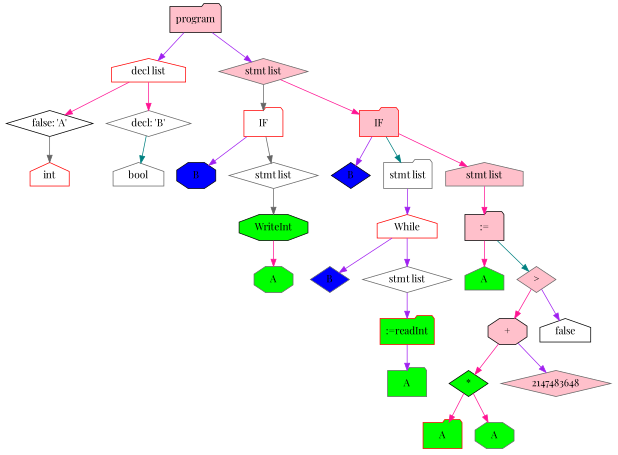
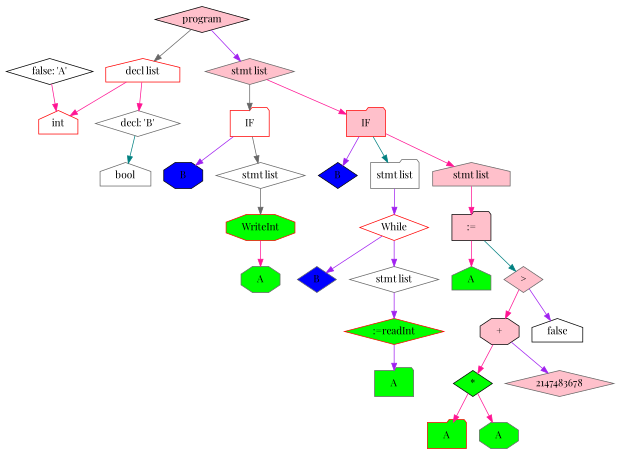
(196, 20) -> (202, 20)
(174, 44) -> (176, 43)
(100, 97) -> (101, 97)
(50, 146) -> (53, 94)
(274, 228) -> (261, 228)
(407, 228) -> (394, 228)
(407, 332) -> (394, 332)
(556, 384) -> (560, 384)
